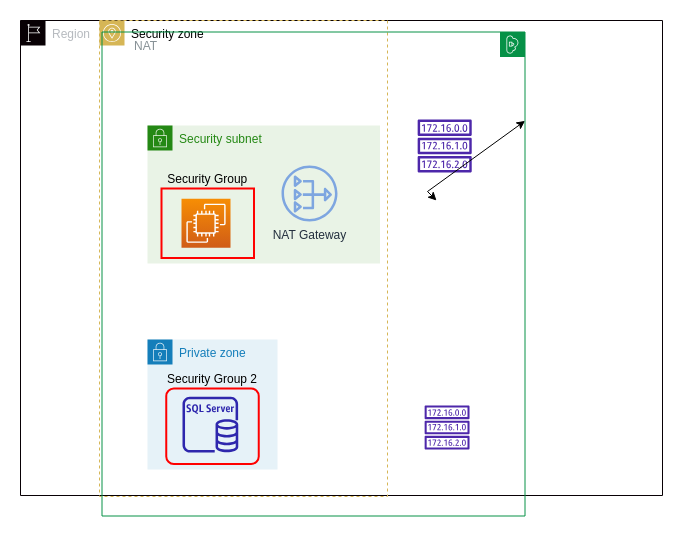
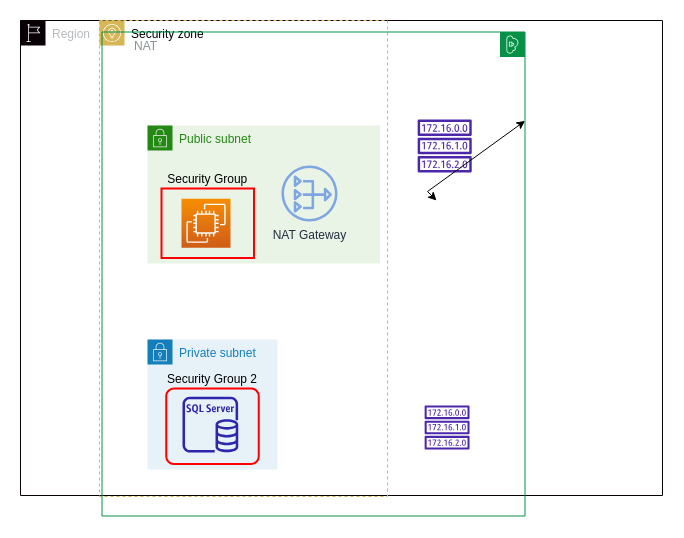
(227, 140) -> (219, 140)
(217, 354) -> (223, 354)
